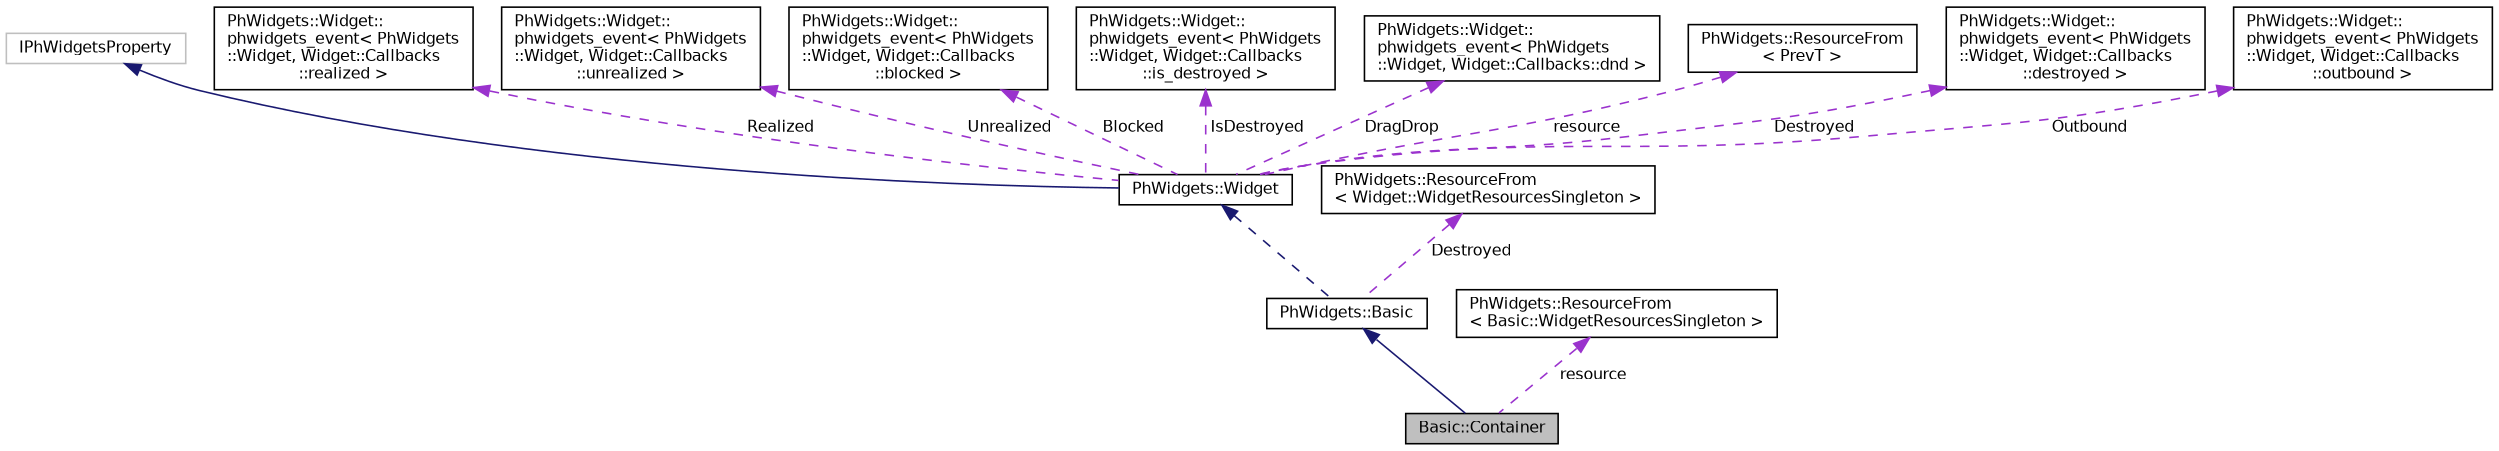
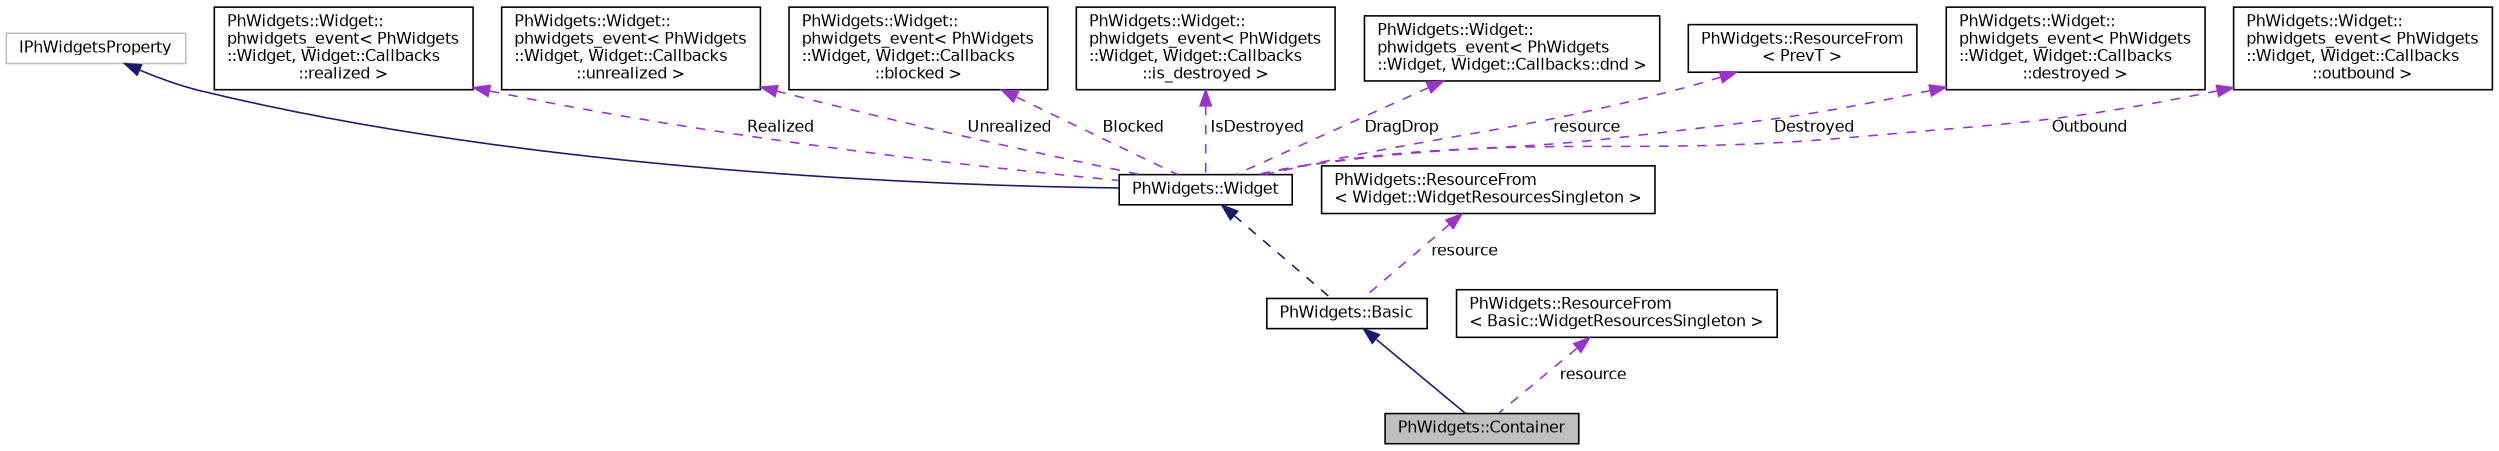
(1469, 252) -> (1463, 252)
(1482, 429) -> (1482, 429)
